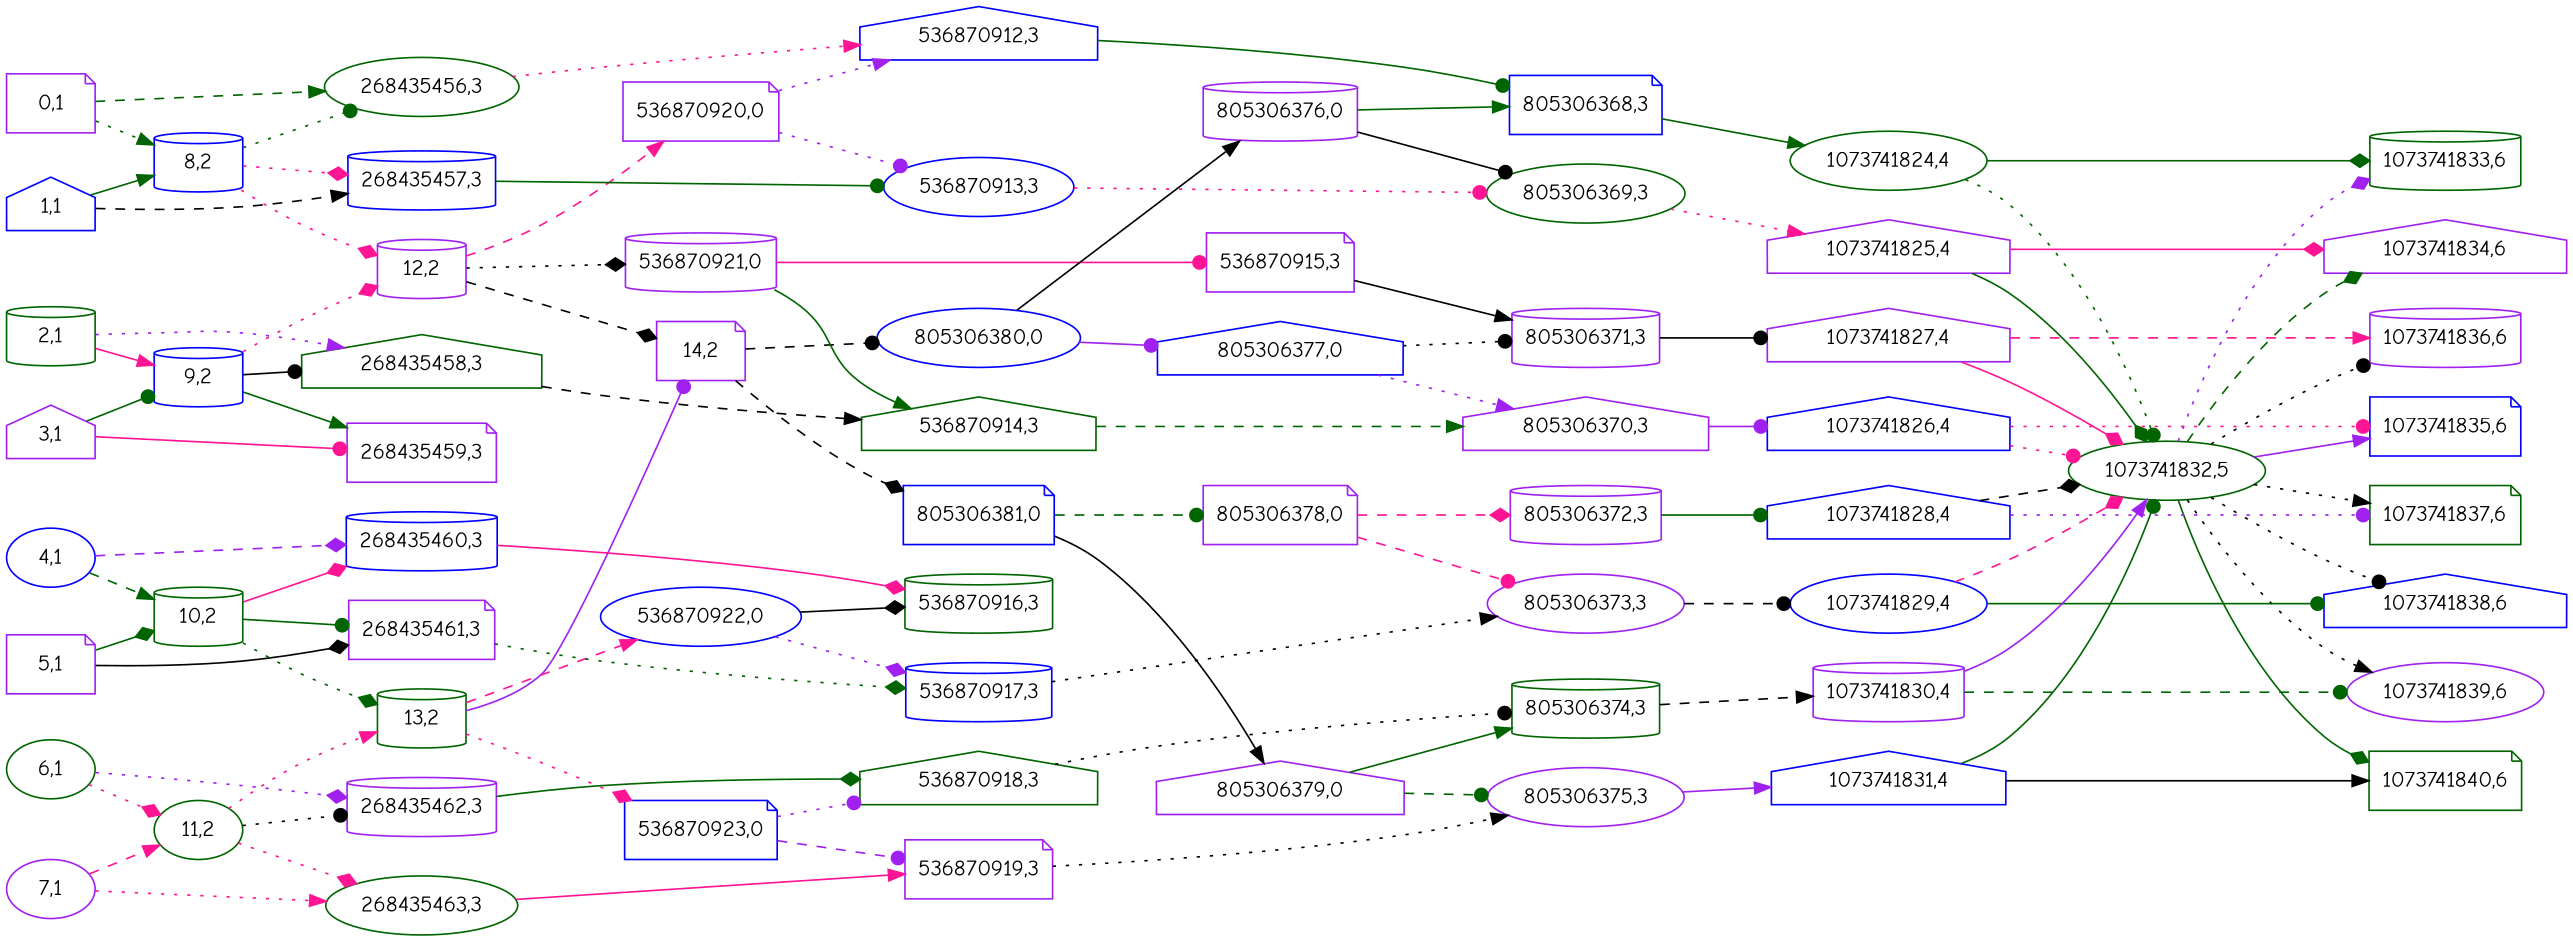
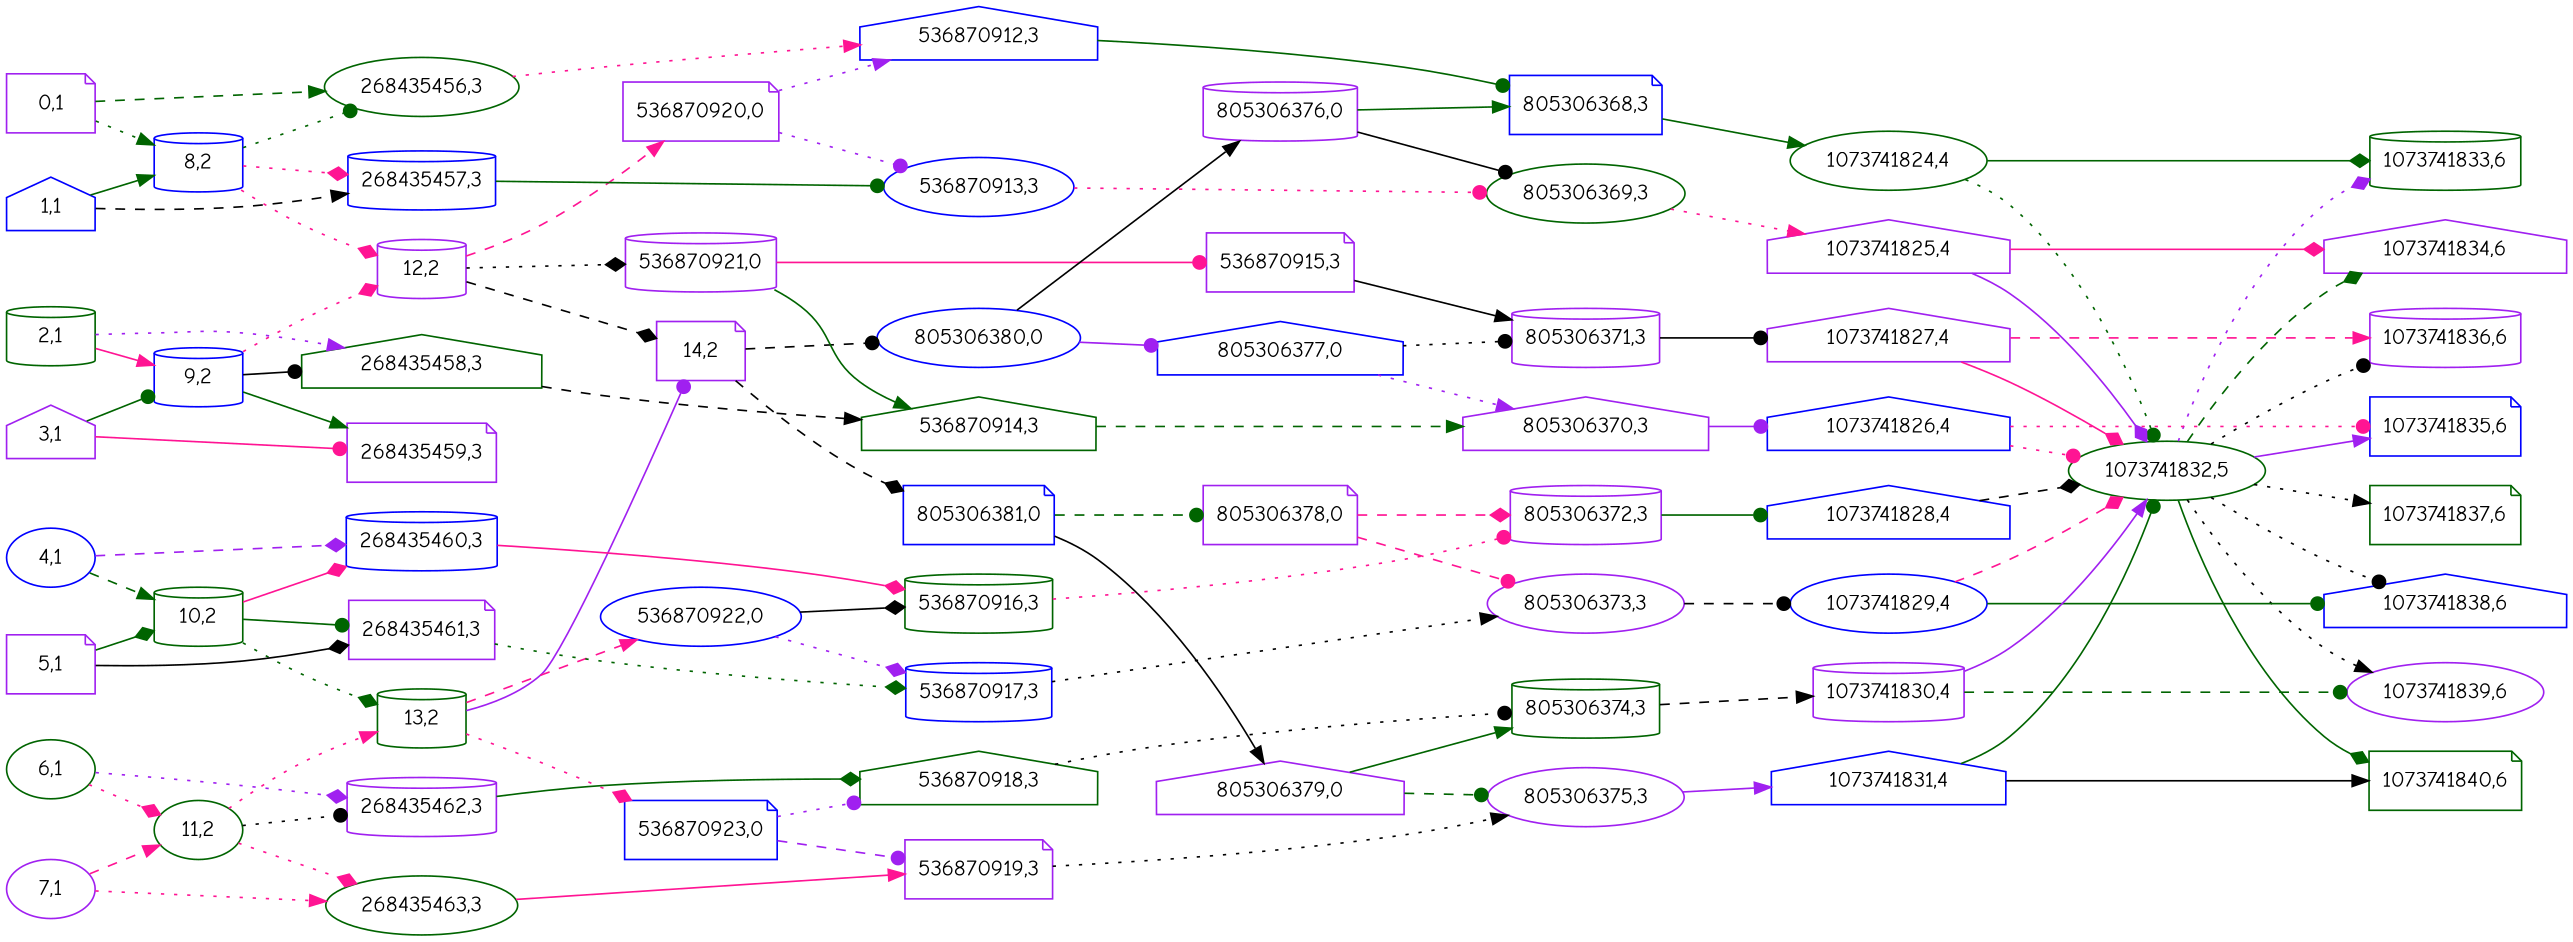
(2051, 327) -> (2051, 327)
(2166, 515) -> none
none -> (1276, 578)
